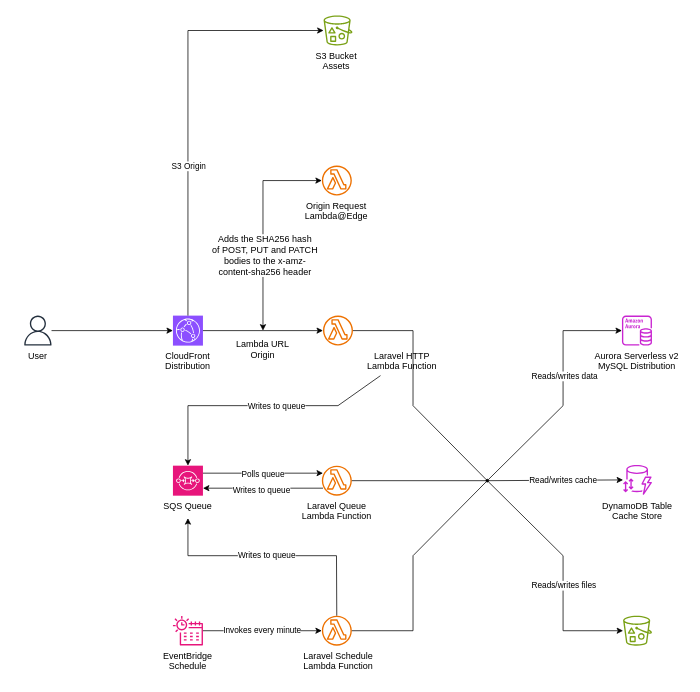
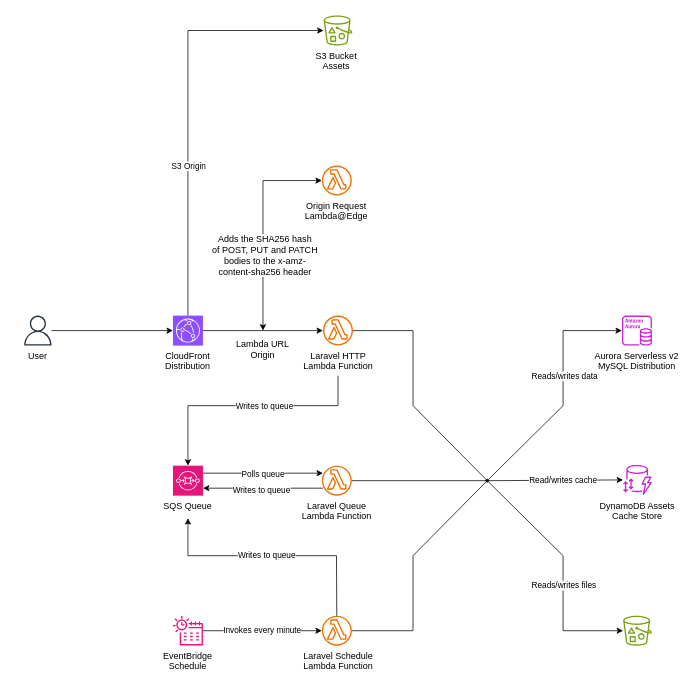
(402, 360) -> (338, 360)
(637, 511) -> (637, 511)
